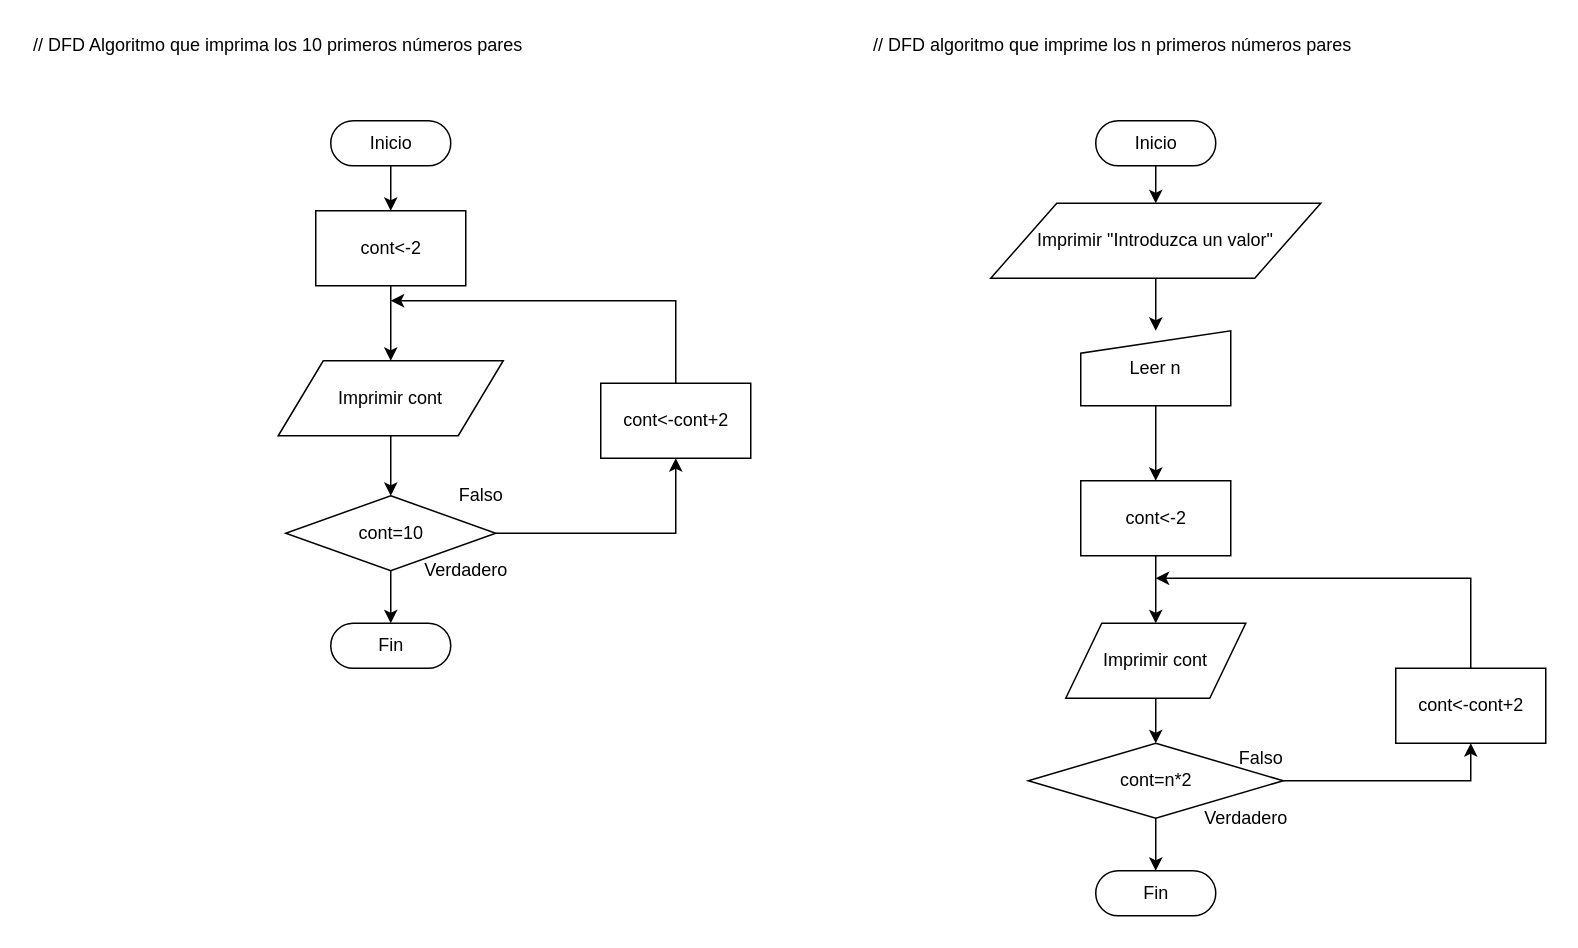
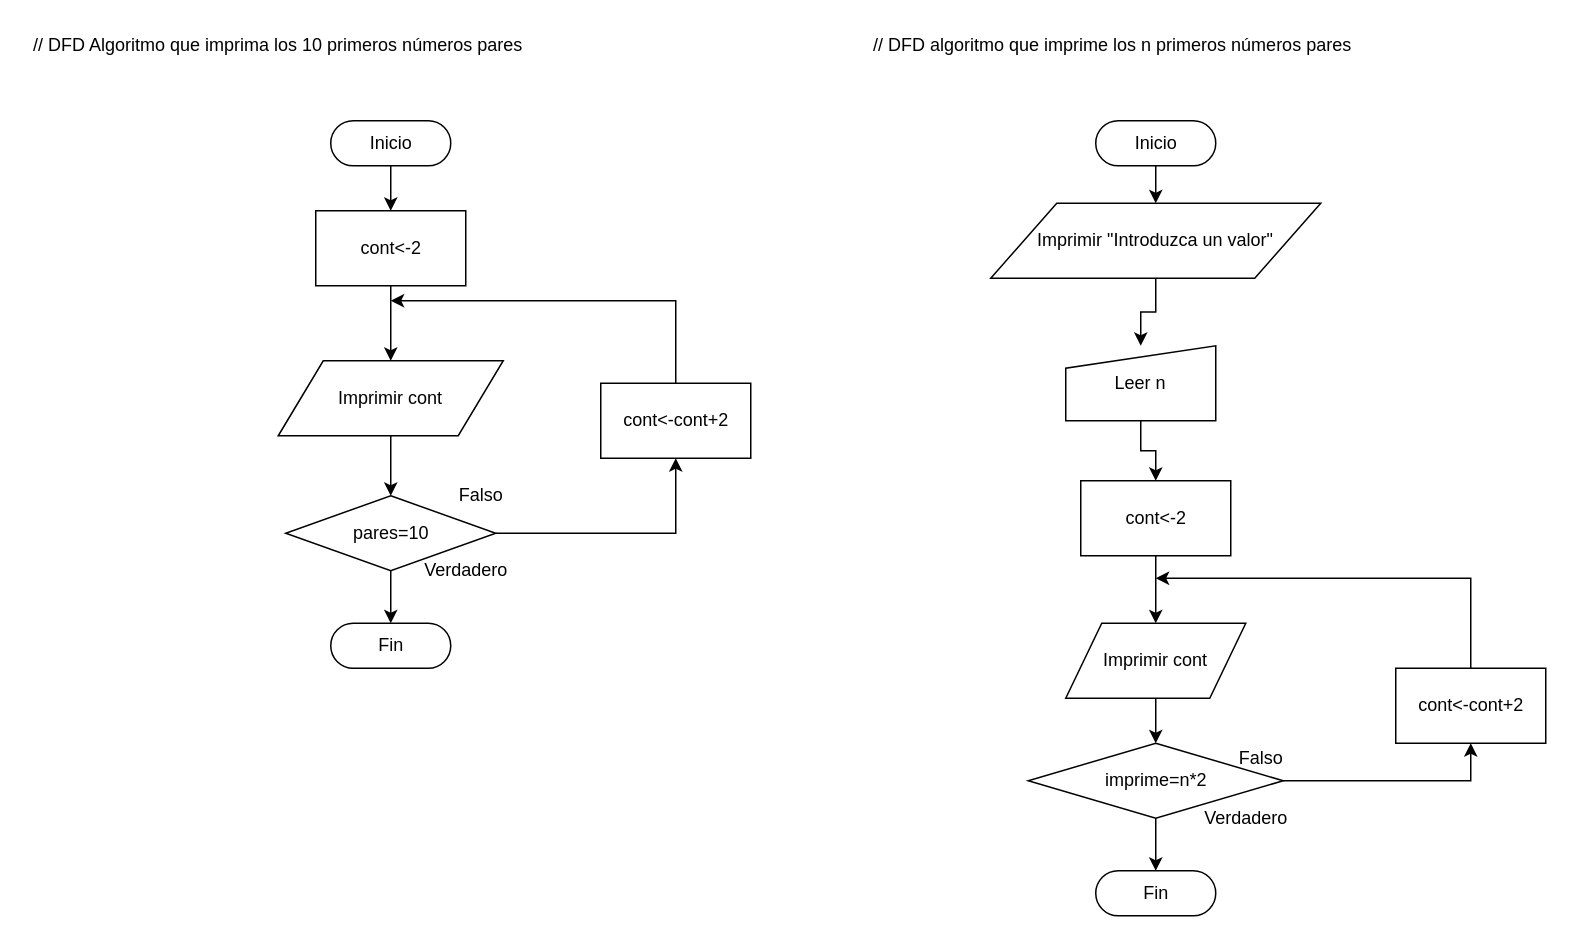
(1156, 368) -> (1141, 383)
(392, 533) -> (392, 533)
(1157, 781) -> (1157, 781)
